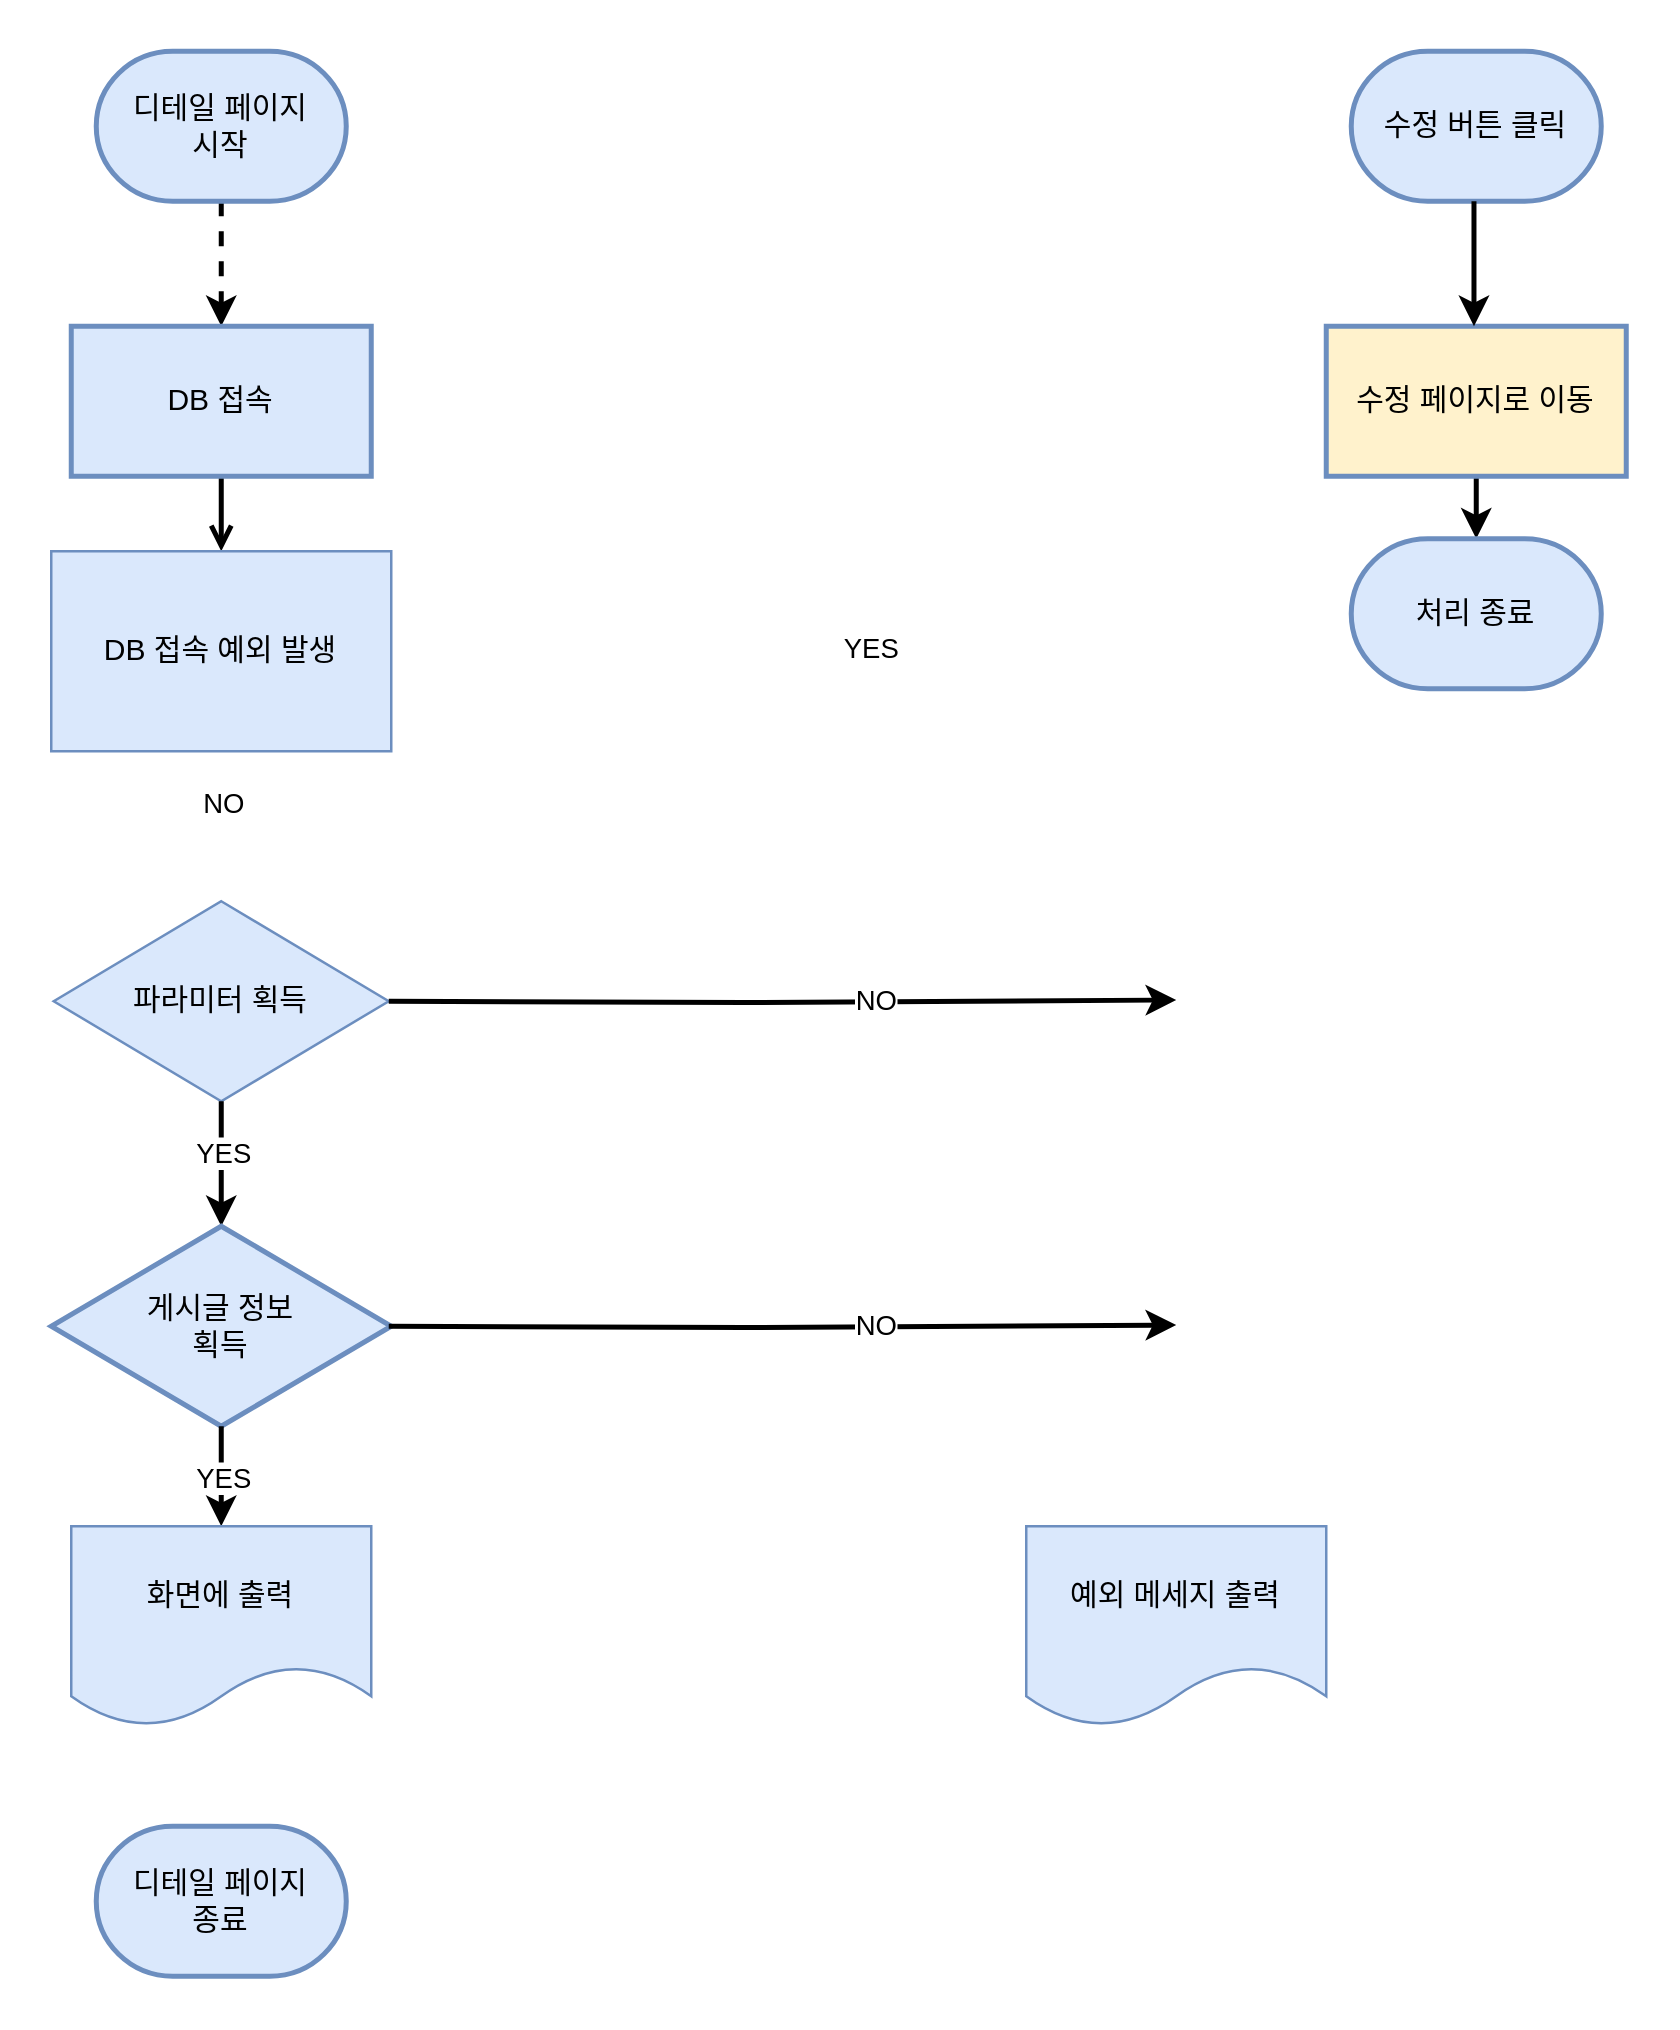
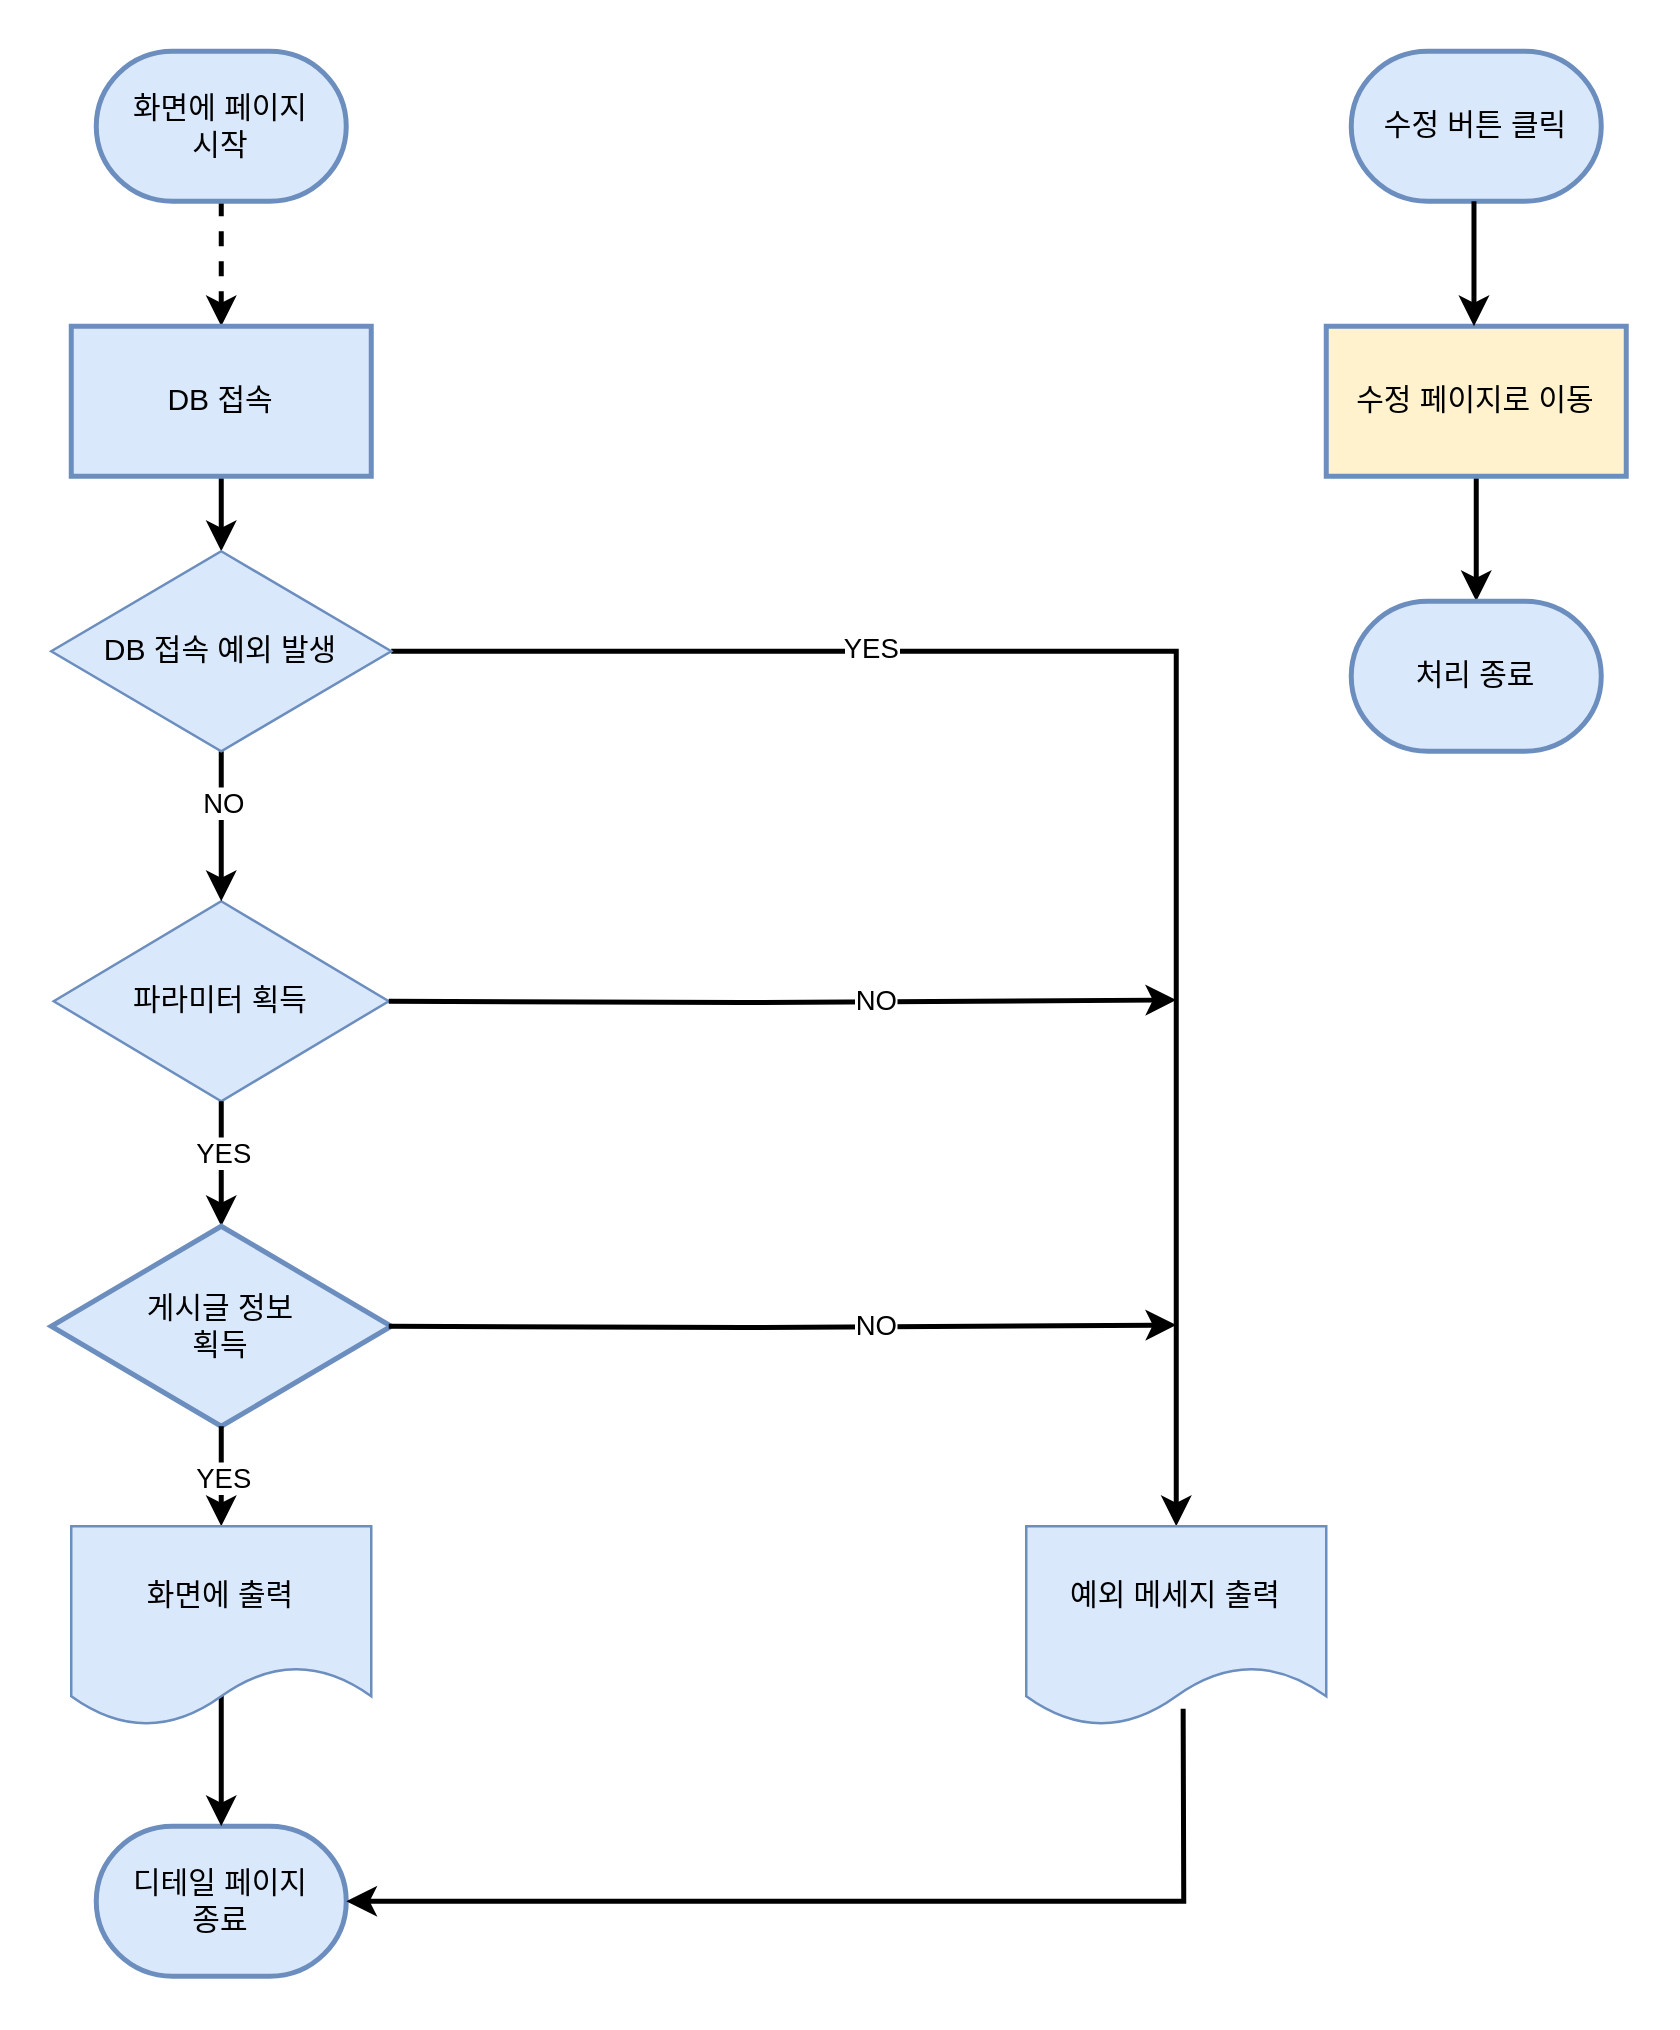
(221, 126) -> (221, 126)
(221, 531) -> (221, 528)
(1476, 614) -> (1476, 676)
(221, 651) -> (221, 651)
none -> (221, 850)
none -> (1176, 939)
none -> (221, 1751)
none -> (871, 1901)
